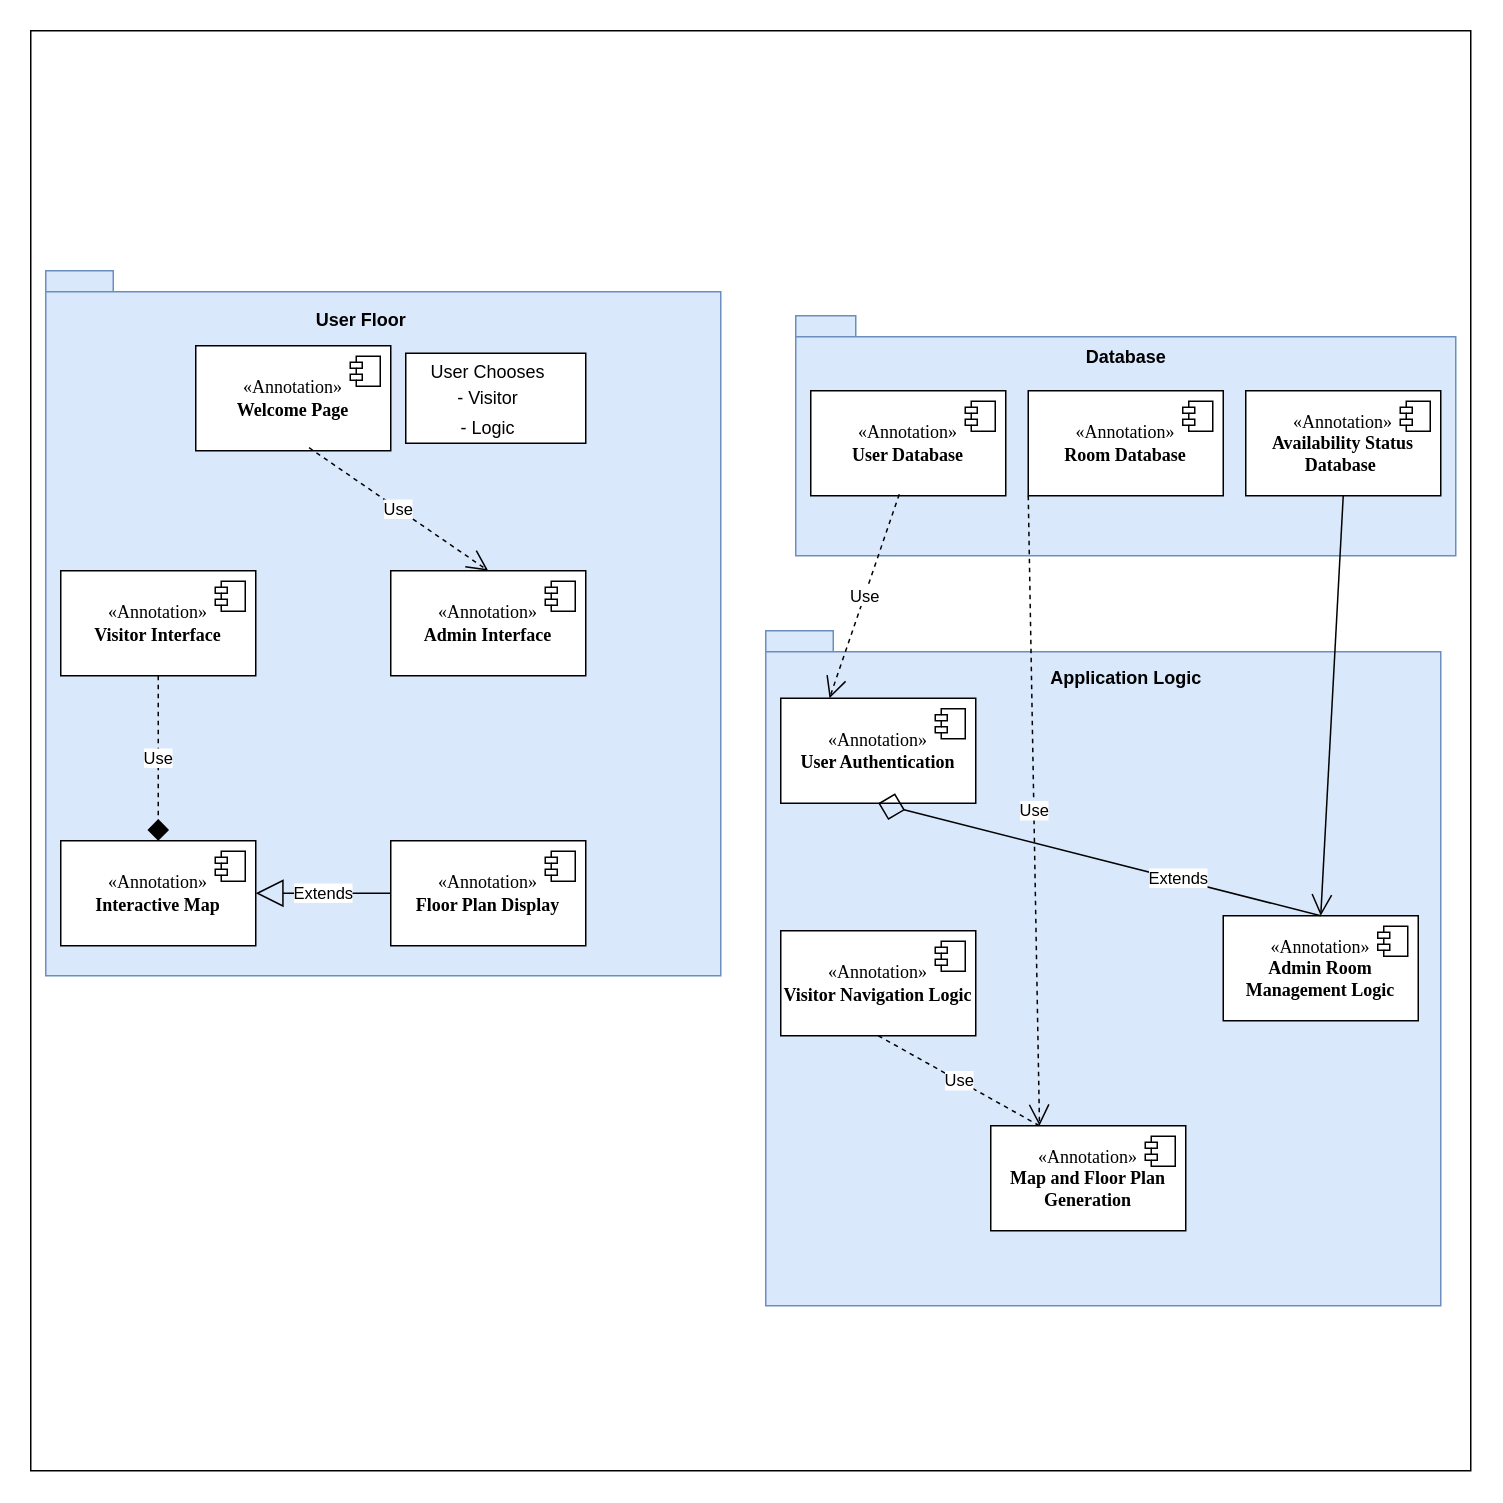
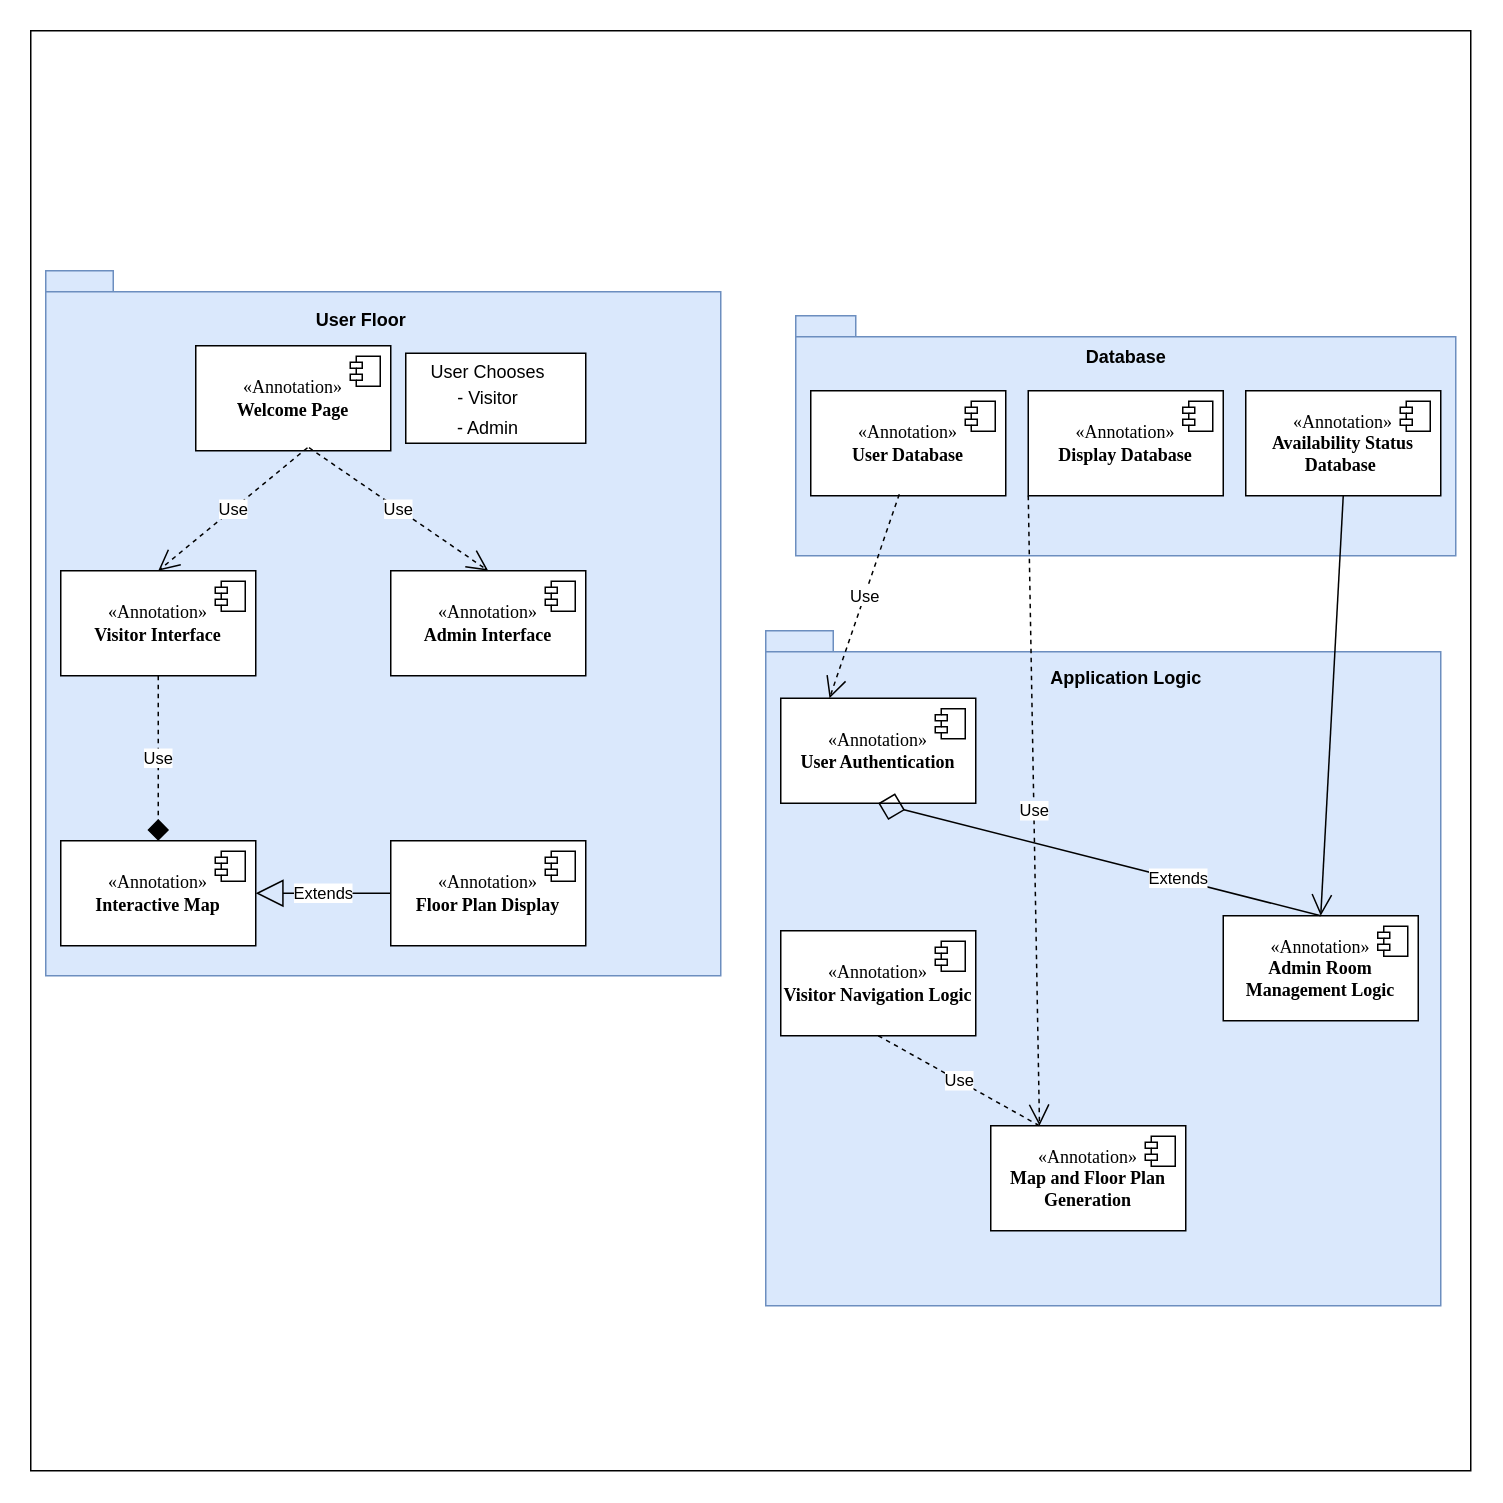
(488, 428) -> (488, 428)
(1126, 443) -> (1126, 443)
none -> (277, 473)
